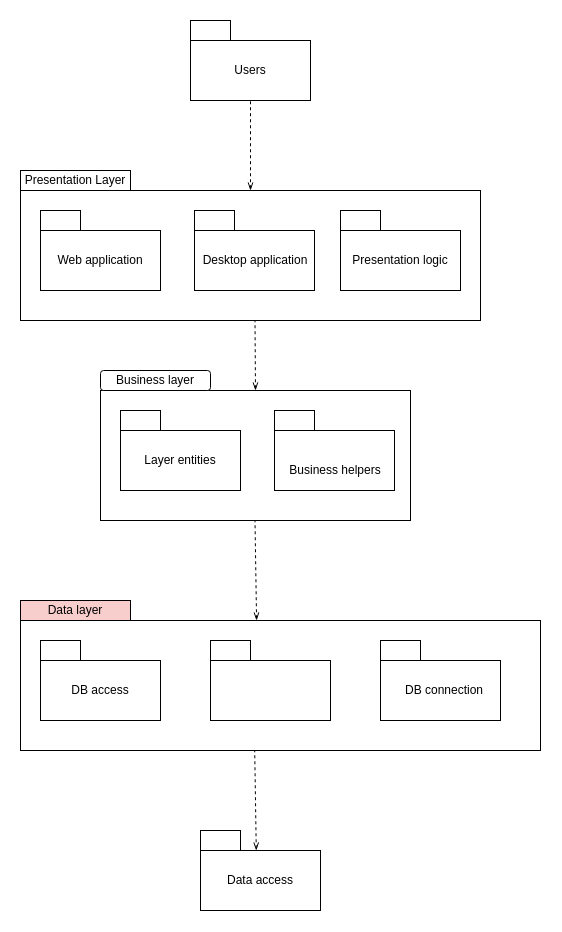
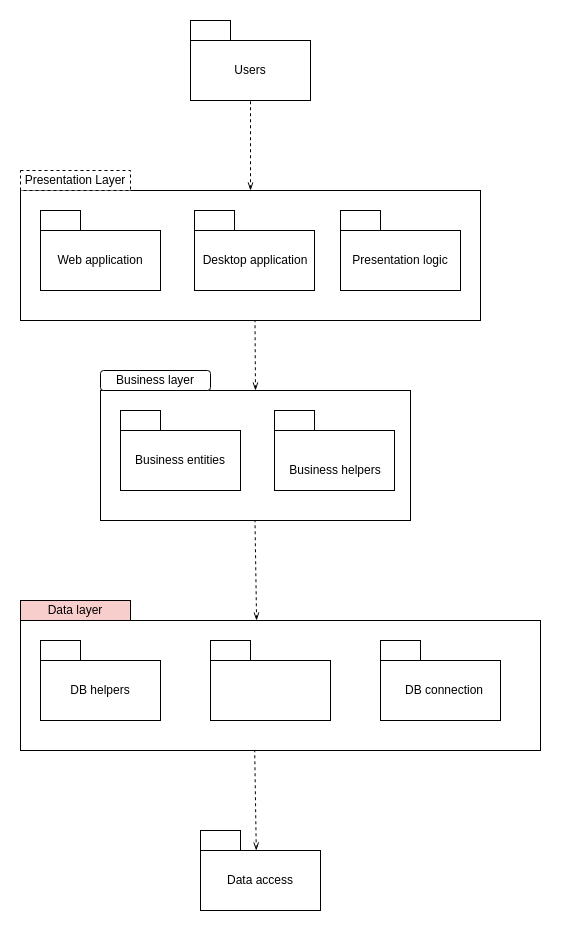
(76, 181) -> (76, 181)
(181, 461) -> (181, 461)
(101, 691) -> (101, 691)
